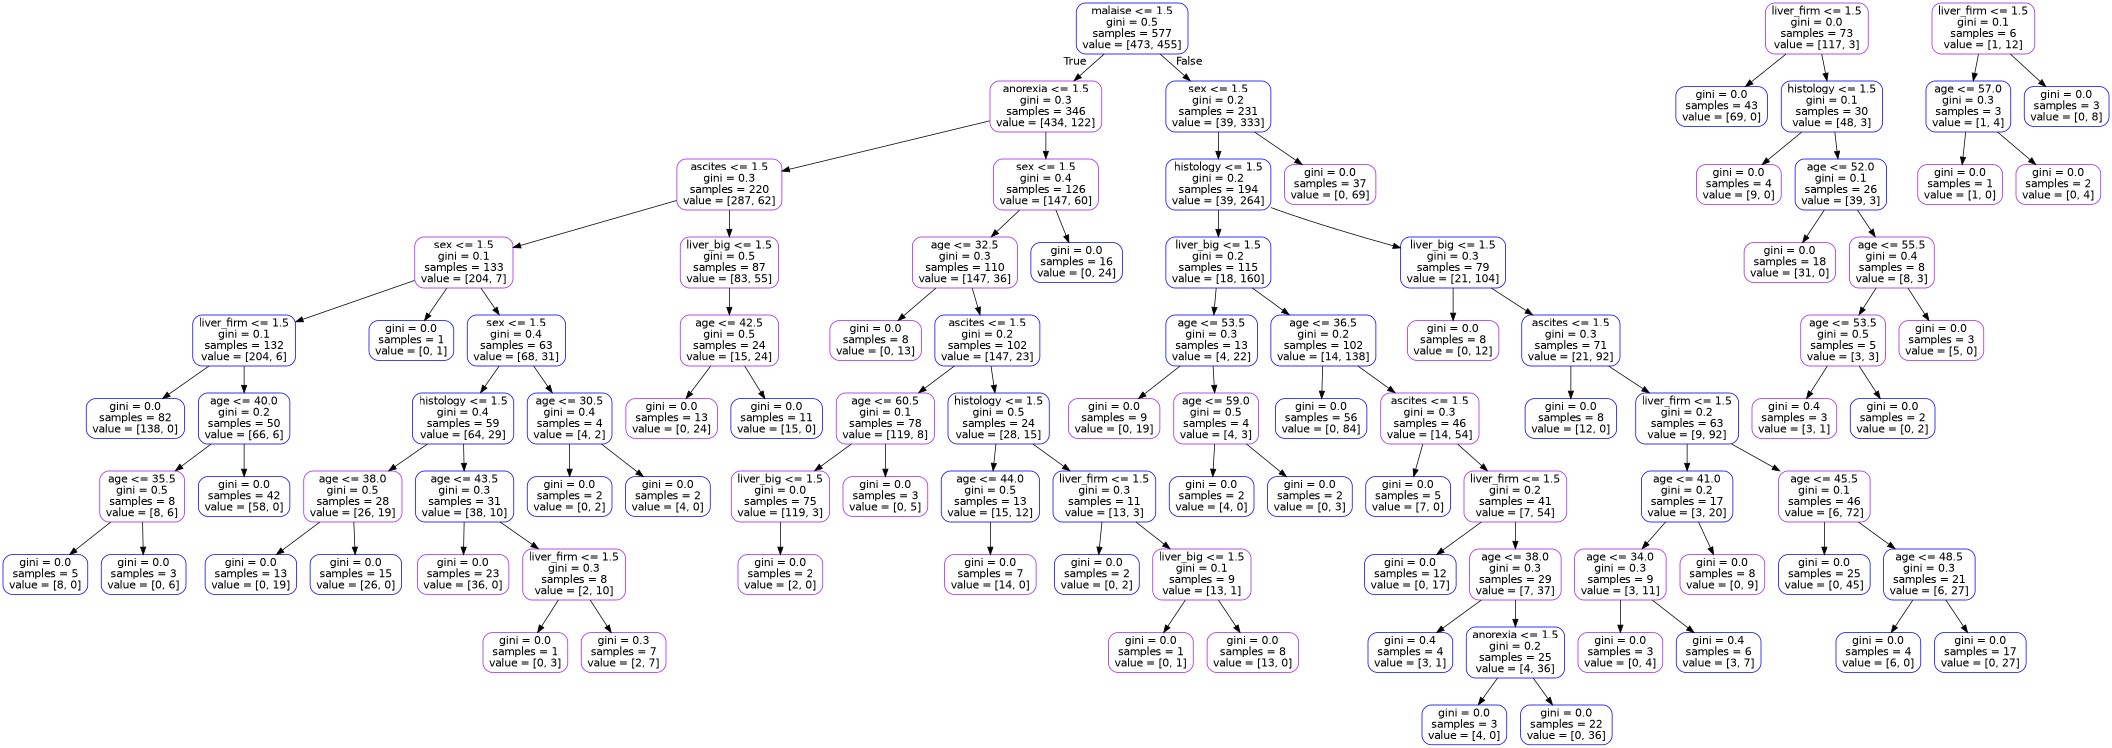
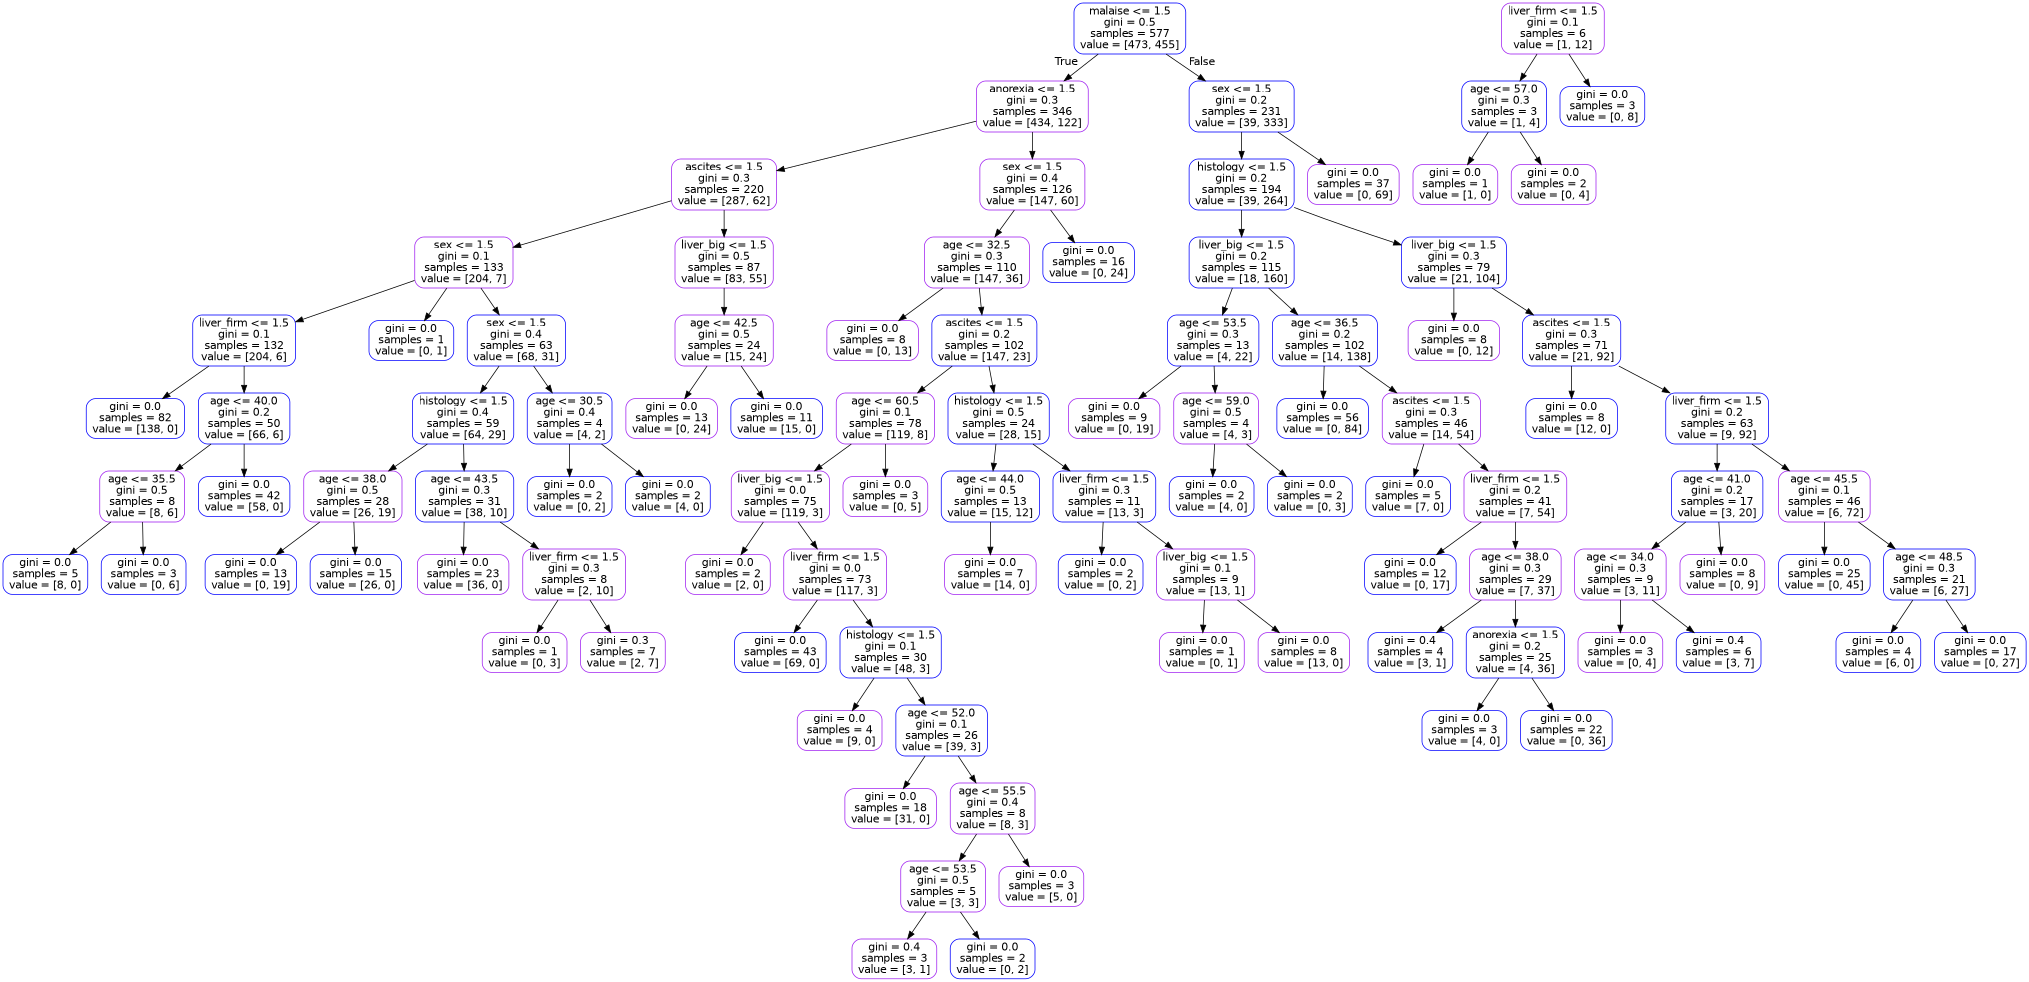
none -> (805, 532)
